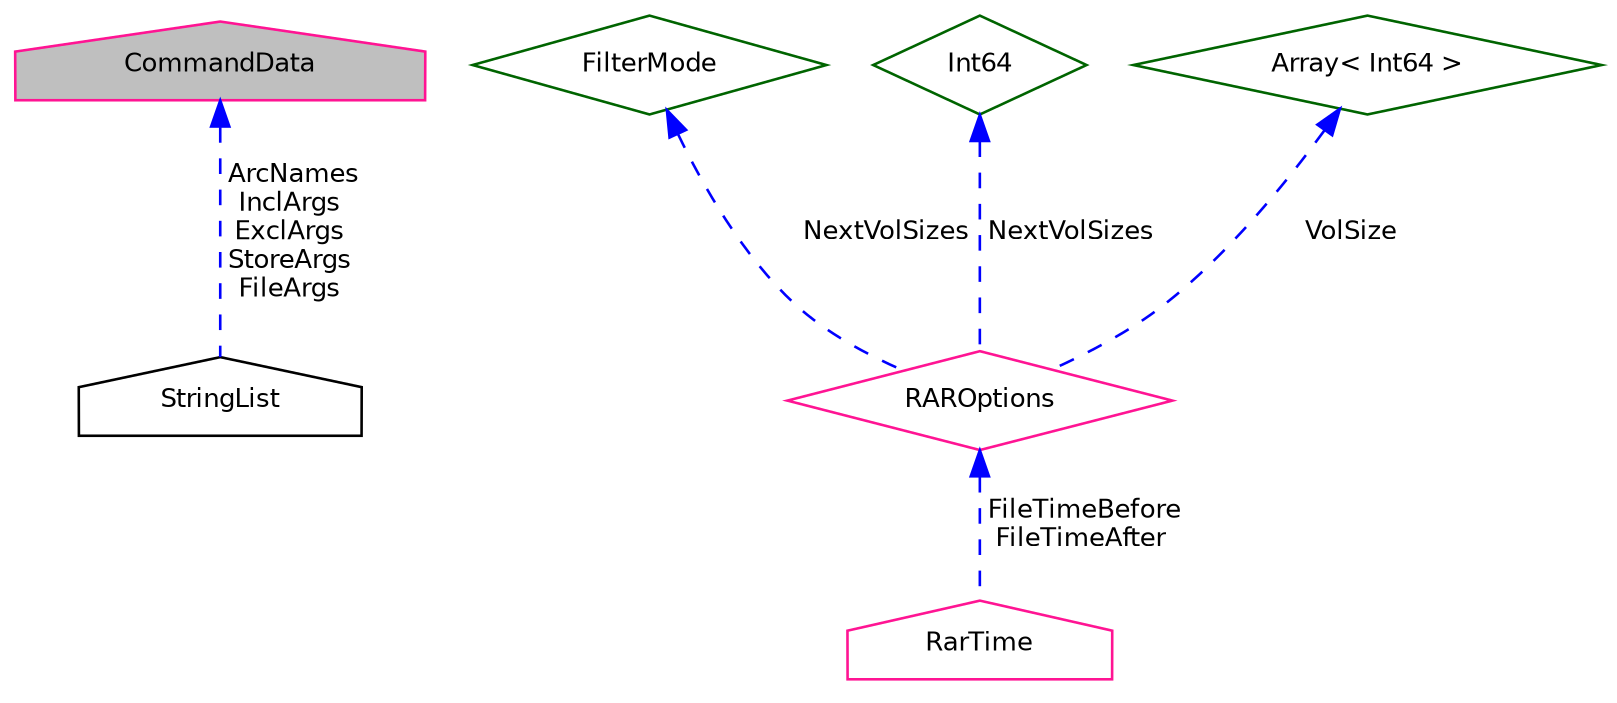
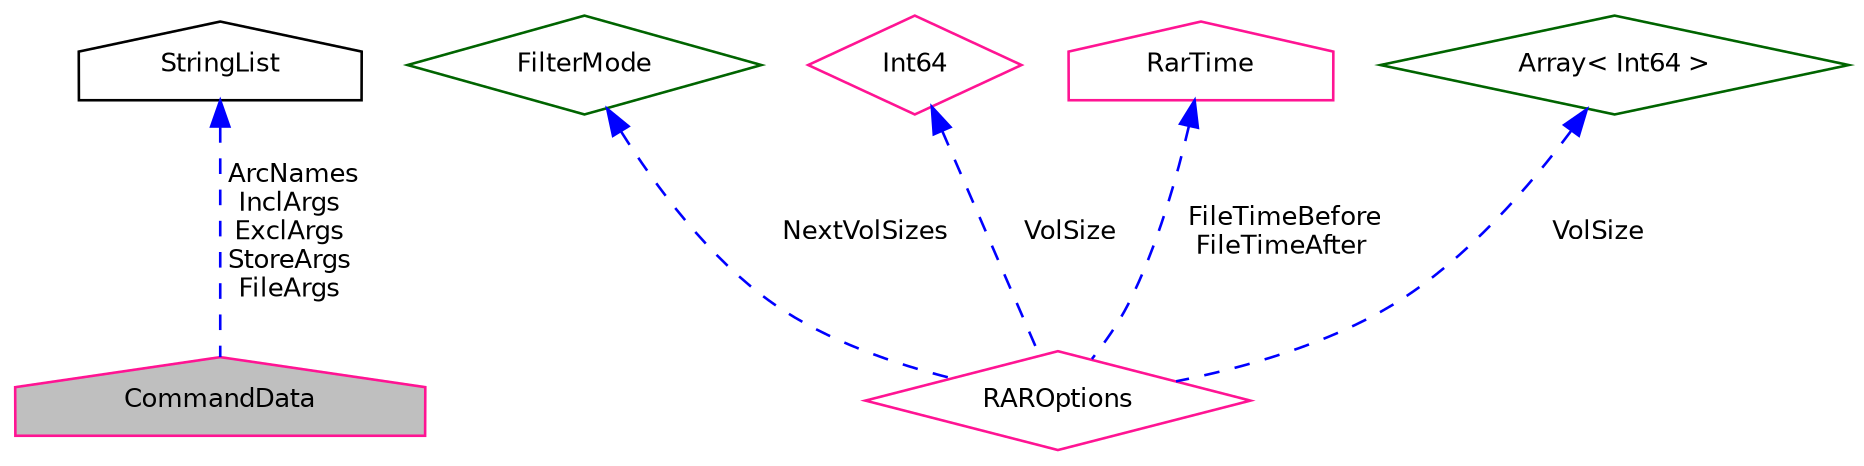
(980, 65) -> (915, 65)
(1067, 233) -> (1067, 233)
(220, 242) -> (220, 242)
(980, 539) -> (1153, 248)
